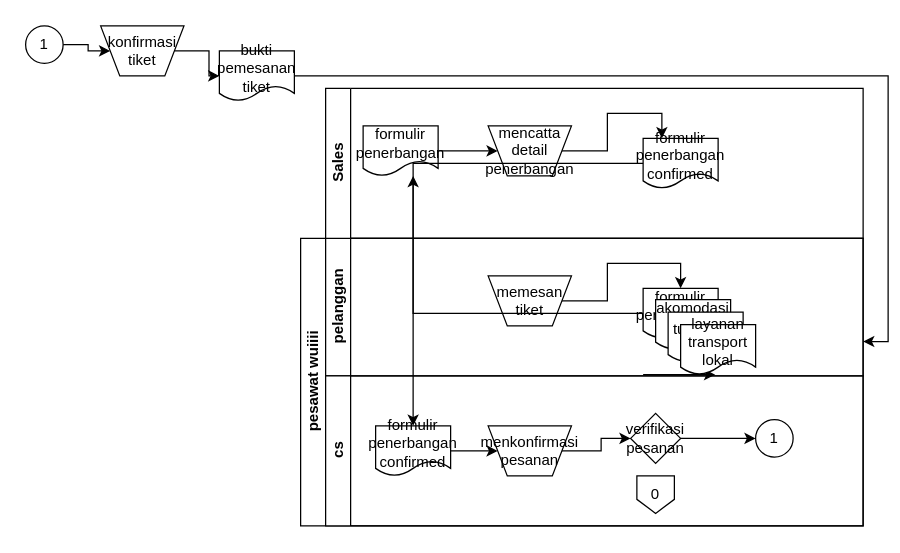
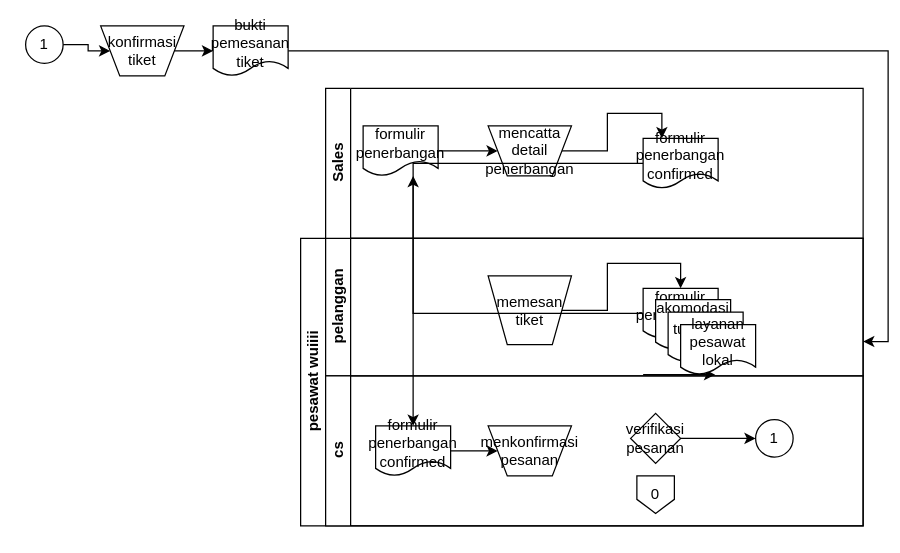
(257, 76) -> (251, 51)
(530, 301) -> (530, 310)
(718, 342) -> (718, 342)
(598, 451) -> none
